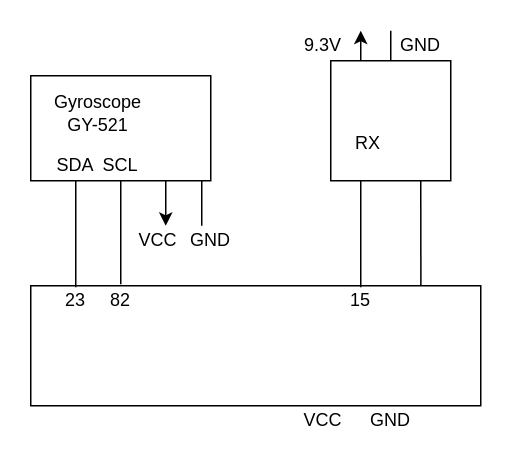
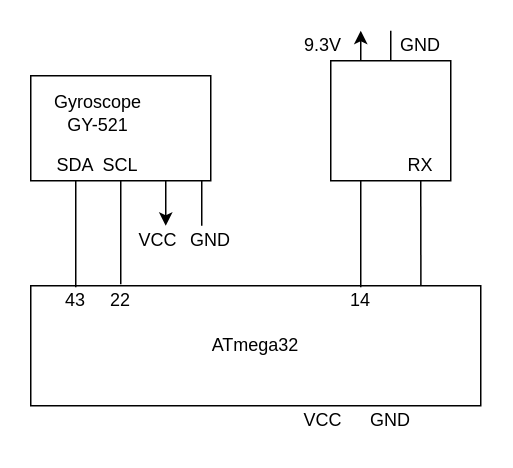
(368, 143) -> (421, 166)
(76, 301) -> (76, 301)
(121, 301) -> (121, 301)
(361, 301) -> (361, 301)
none -> (256, 346)
